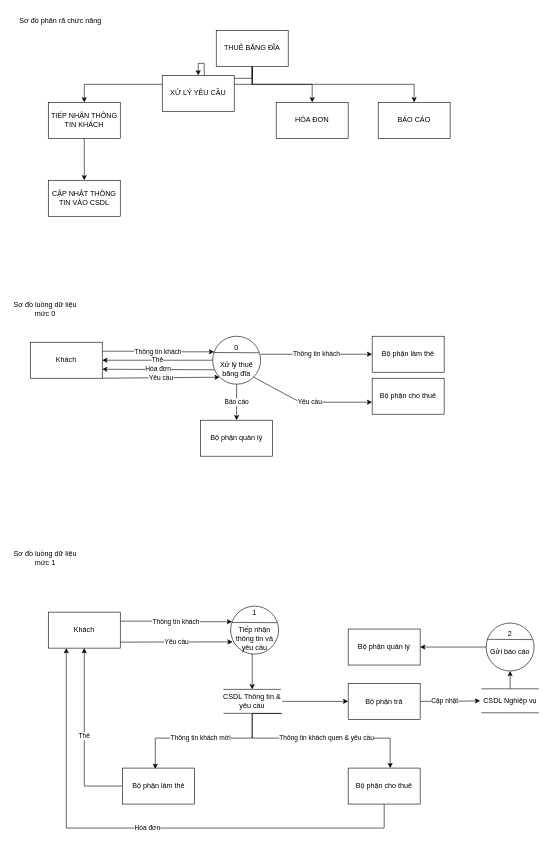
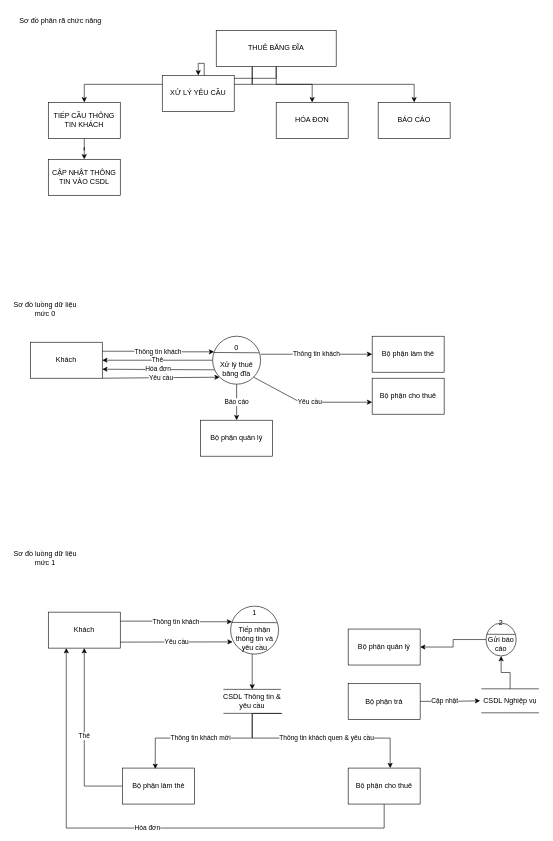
(252, 48) -> (276, 48)
(84, 120) -> (84, 120)
(84, 198) -> (84, 177)
(510, 647) -> (501, 640)
(313, 702) -> none
